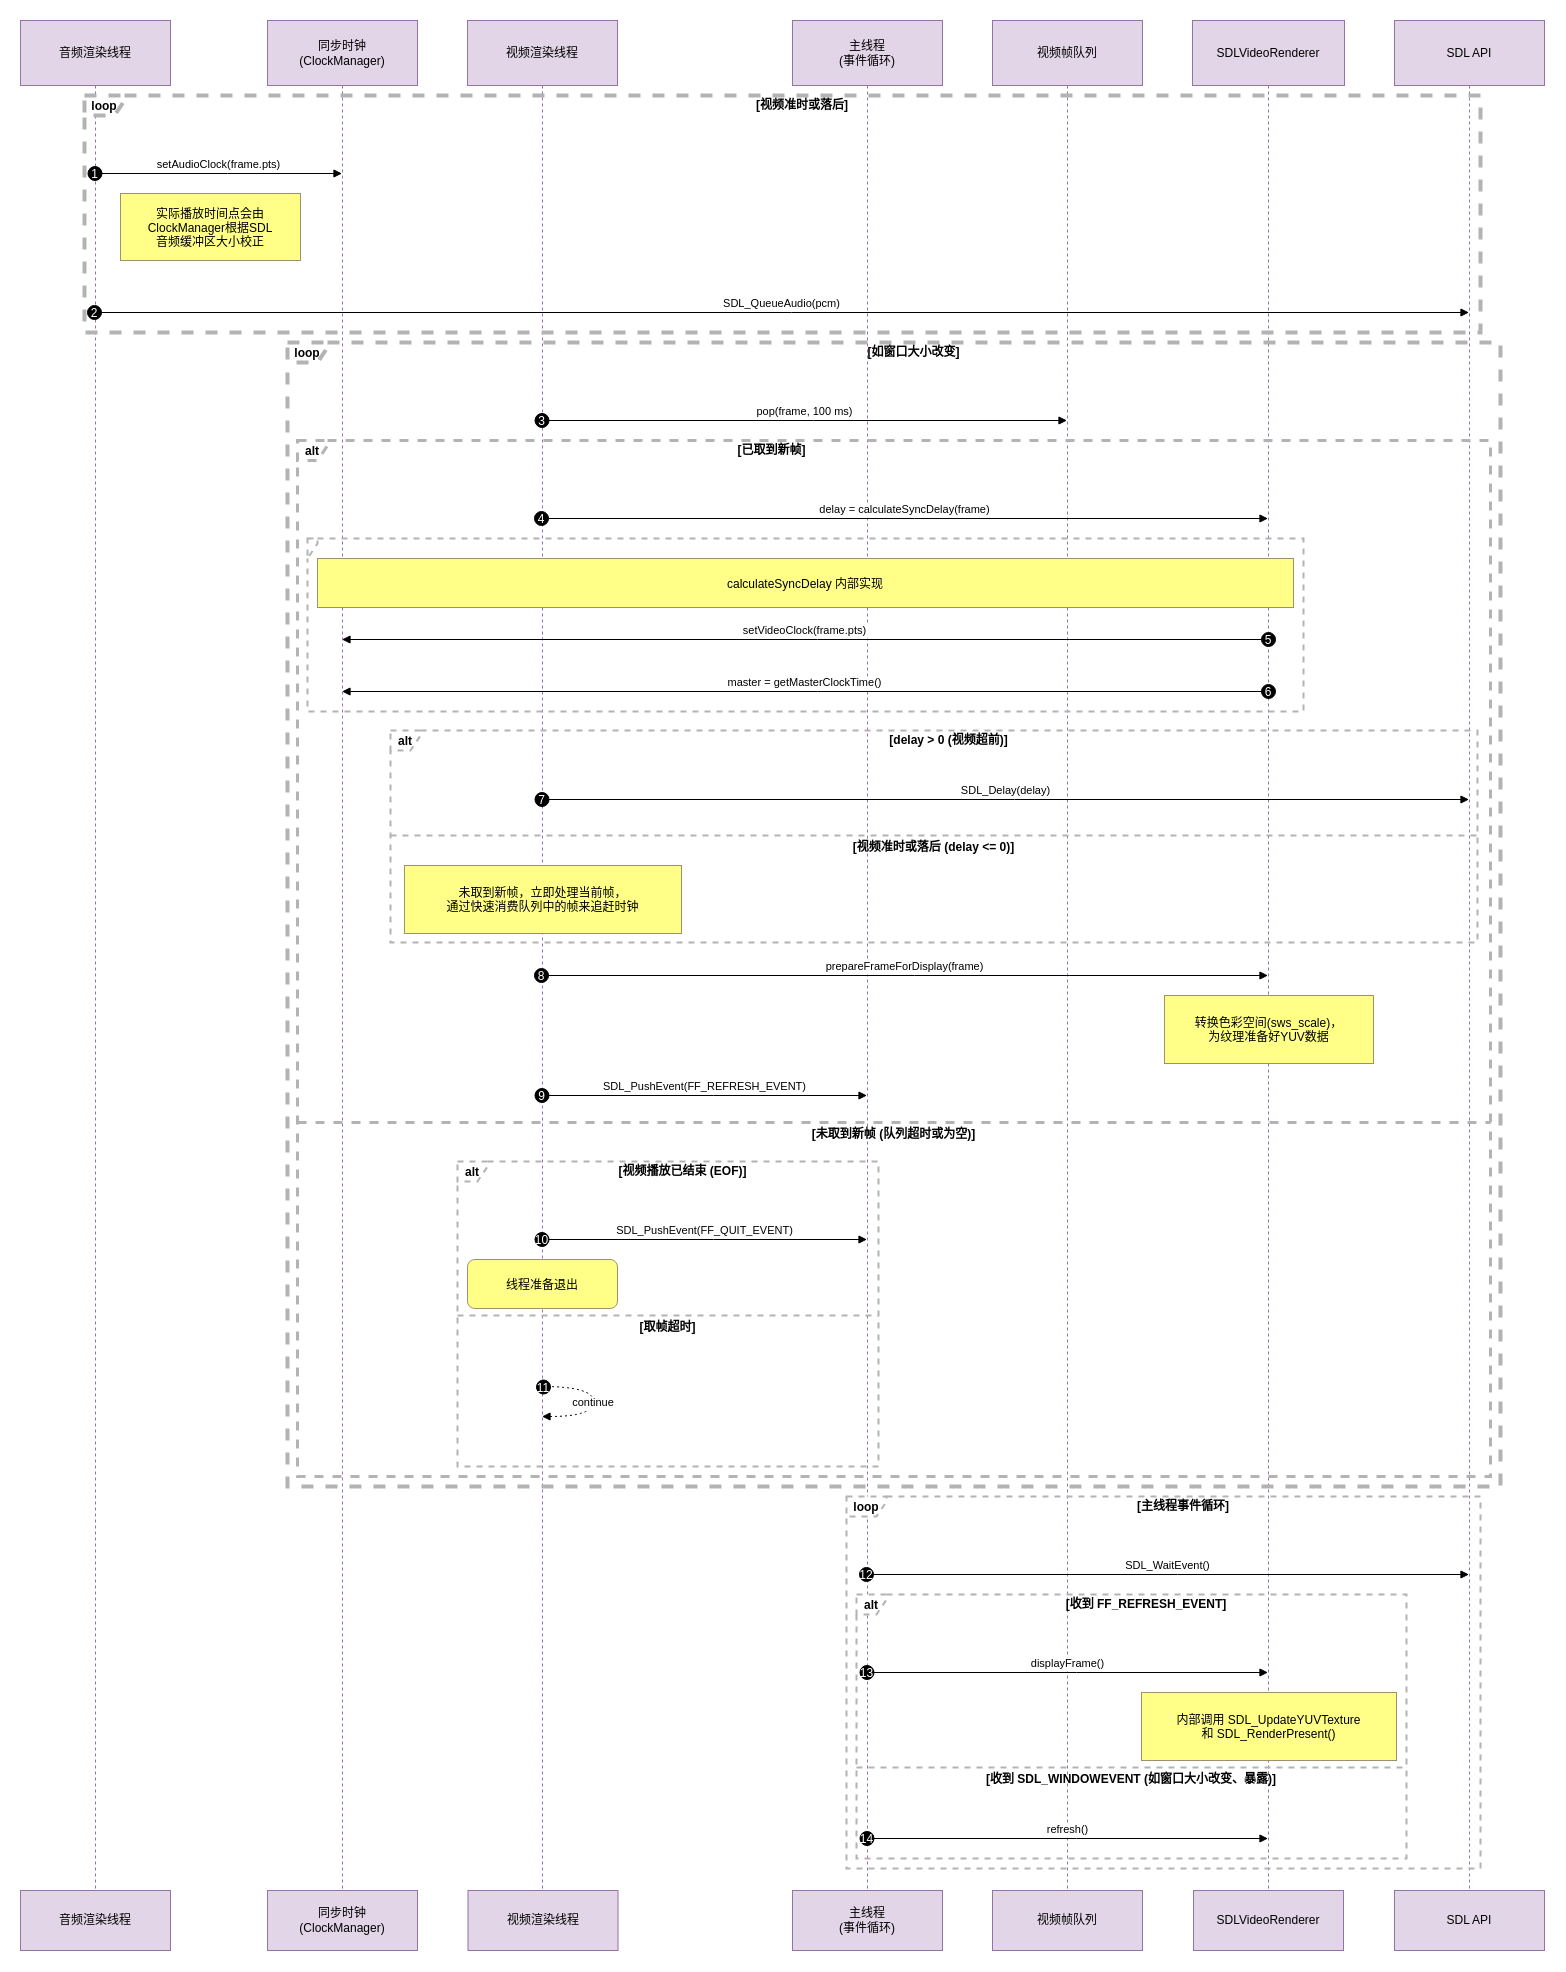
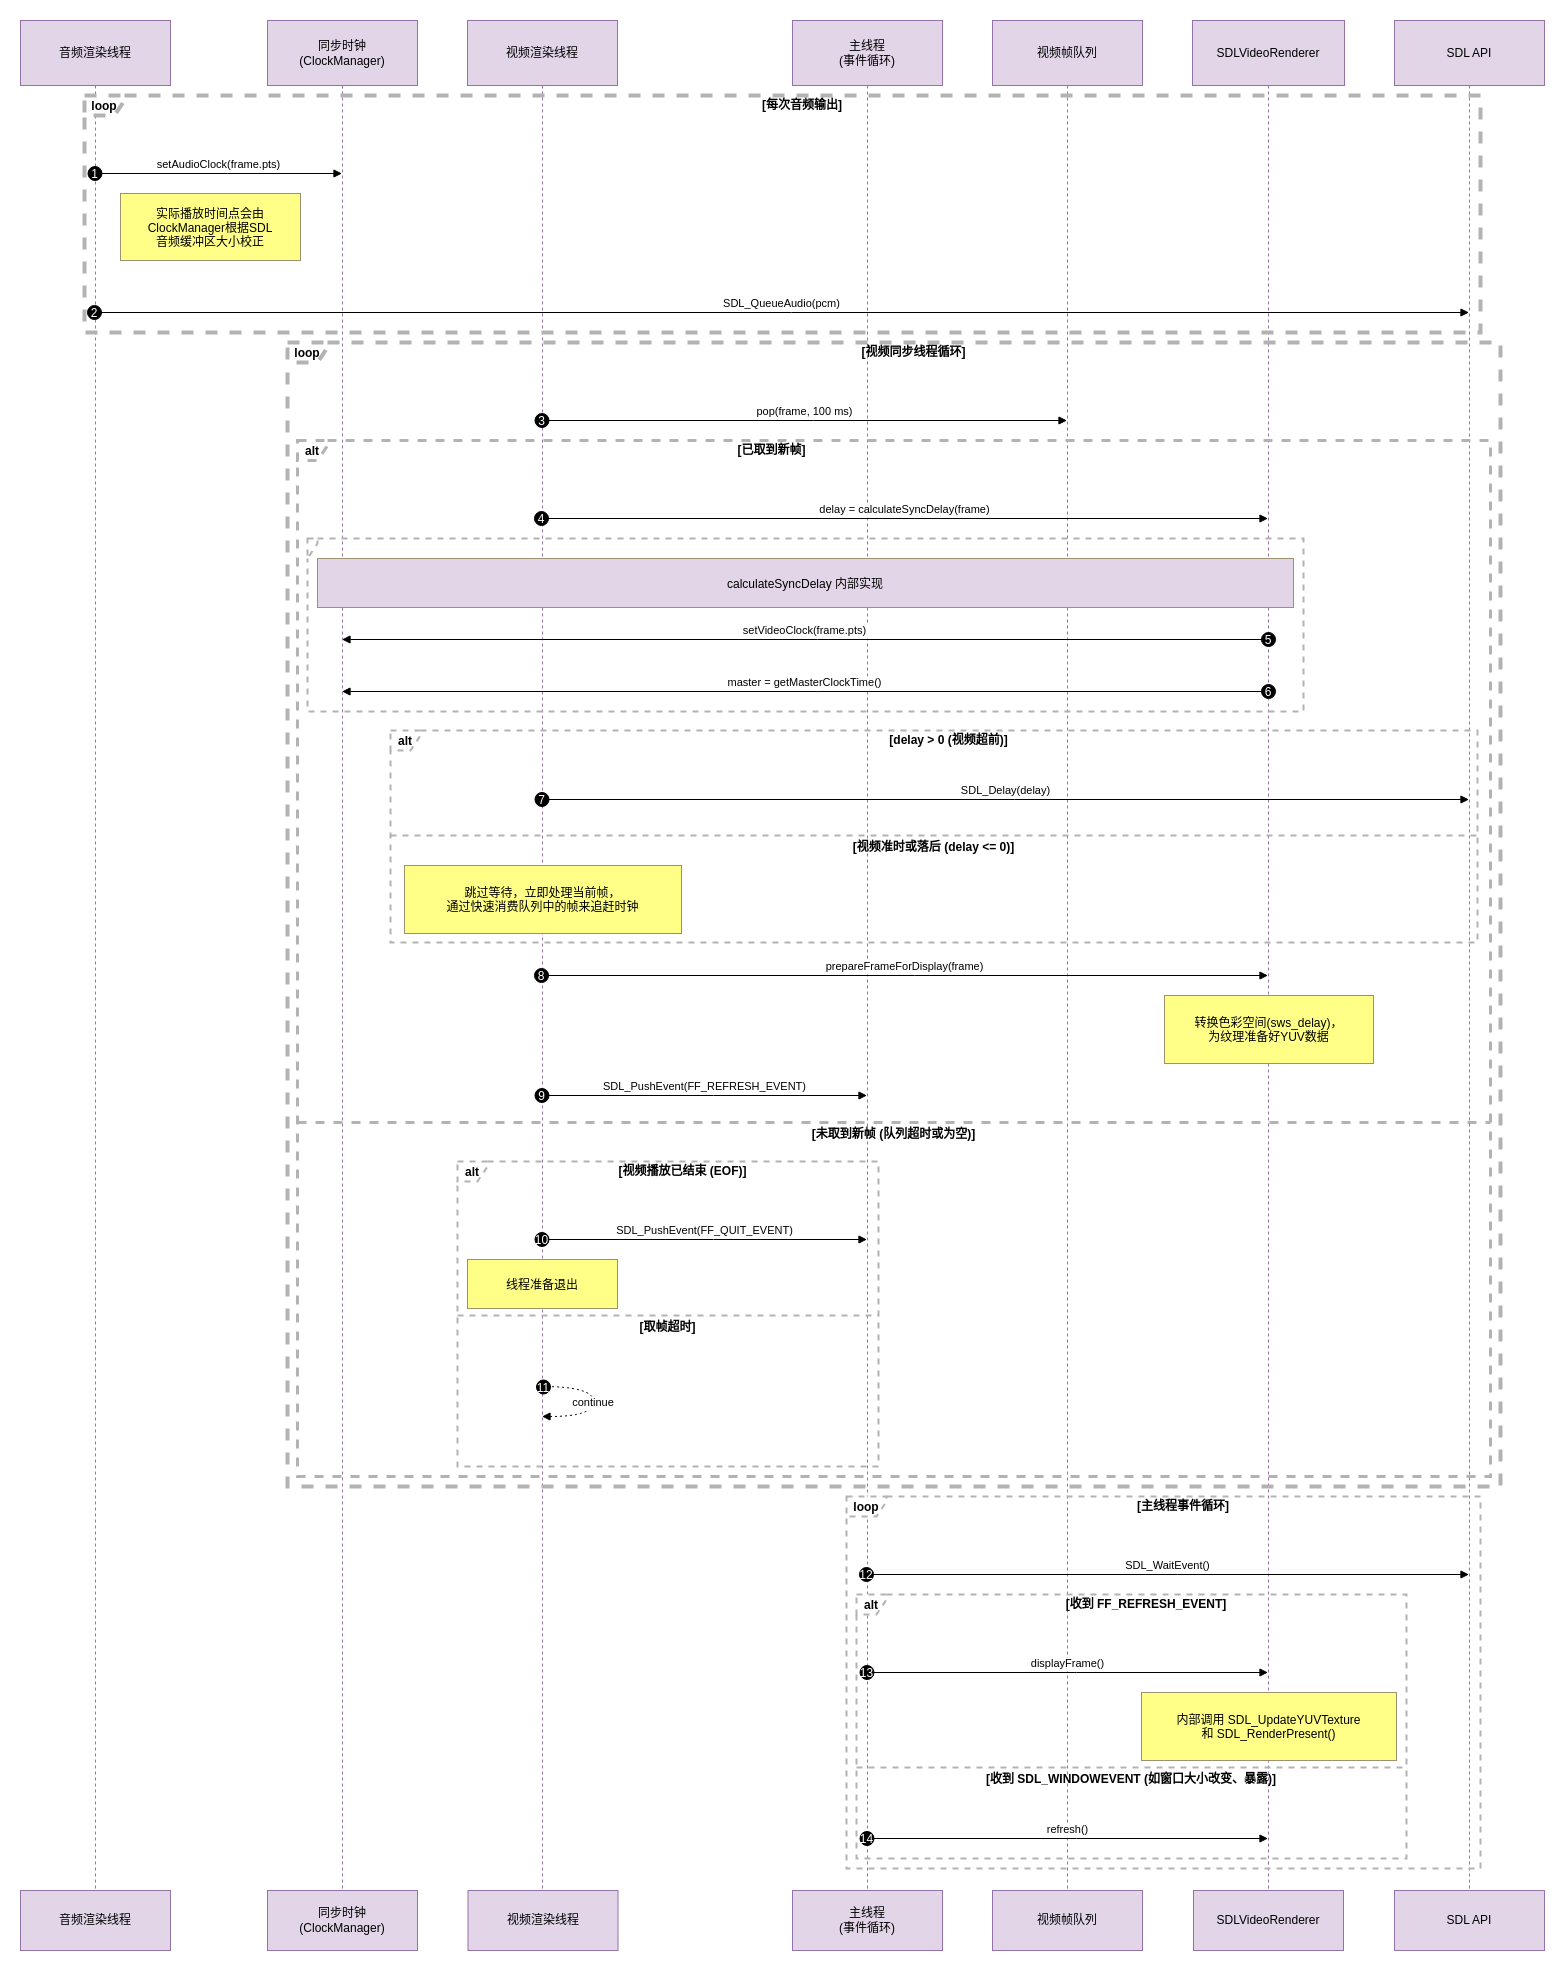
(803, 106) -> (803, 106)
(914, 353) -> (914, 353)
(806, 583) -> (806, 583)
(543, 893) -> (543, 893)
(1269, 1023) -> (1269, 1023)
(543, 1284) -> (543, 1284)
